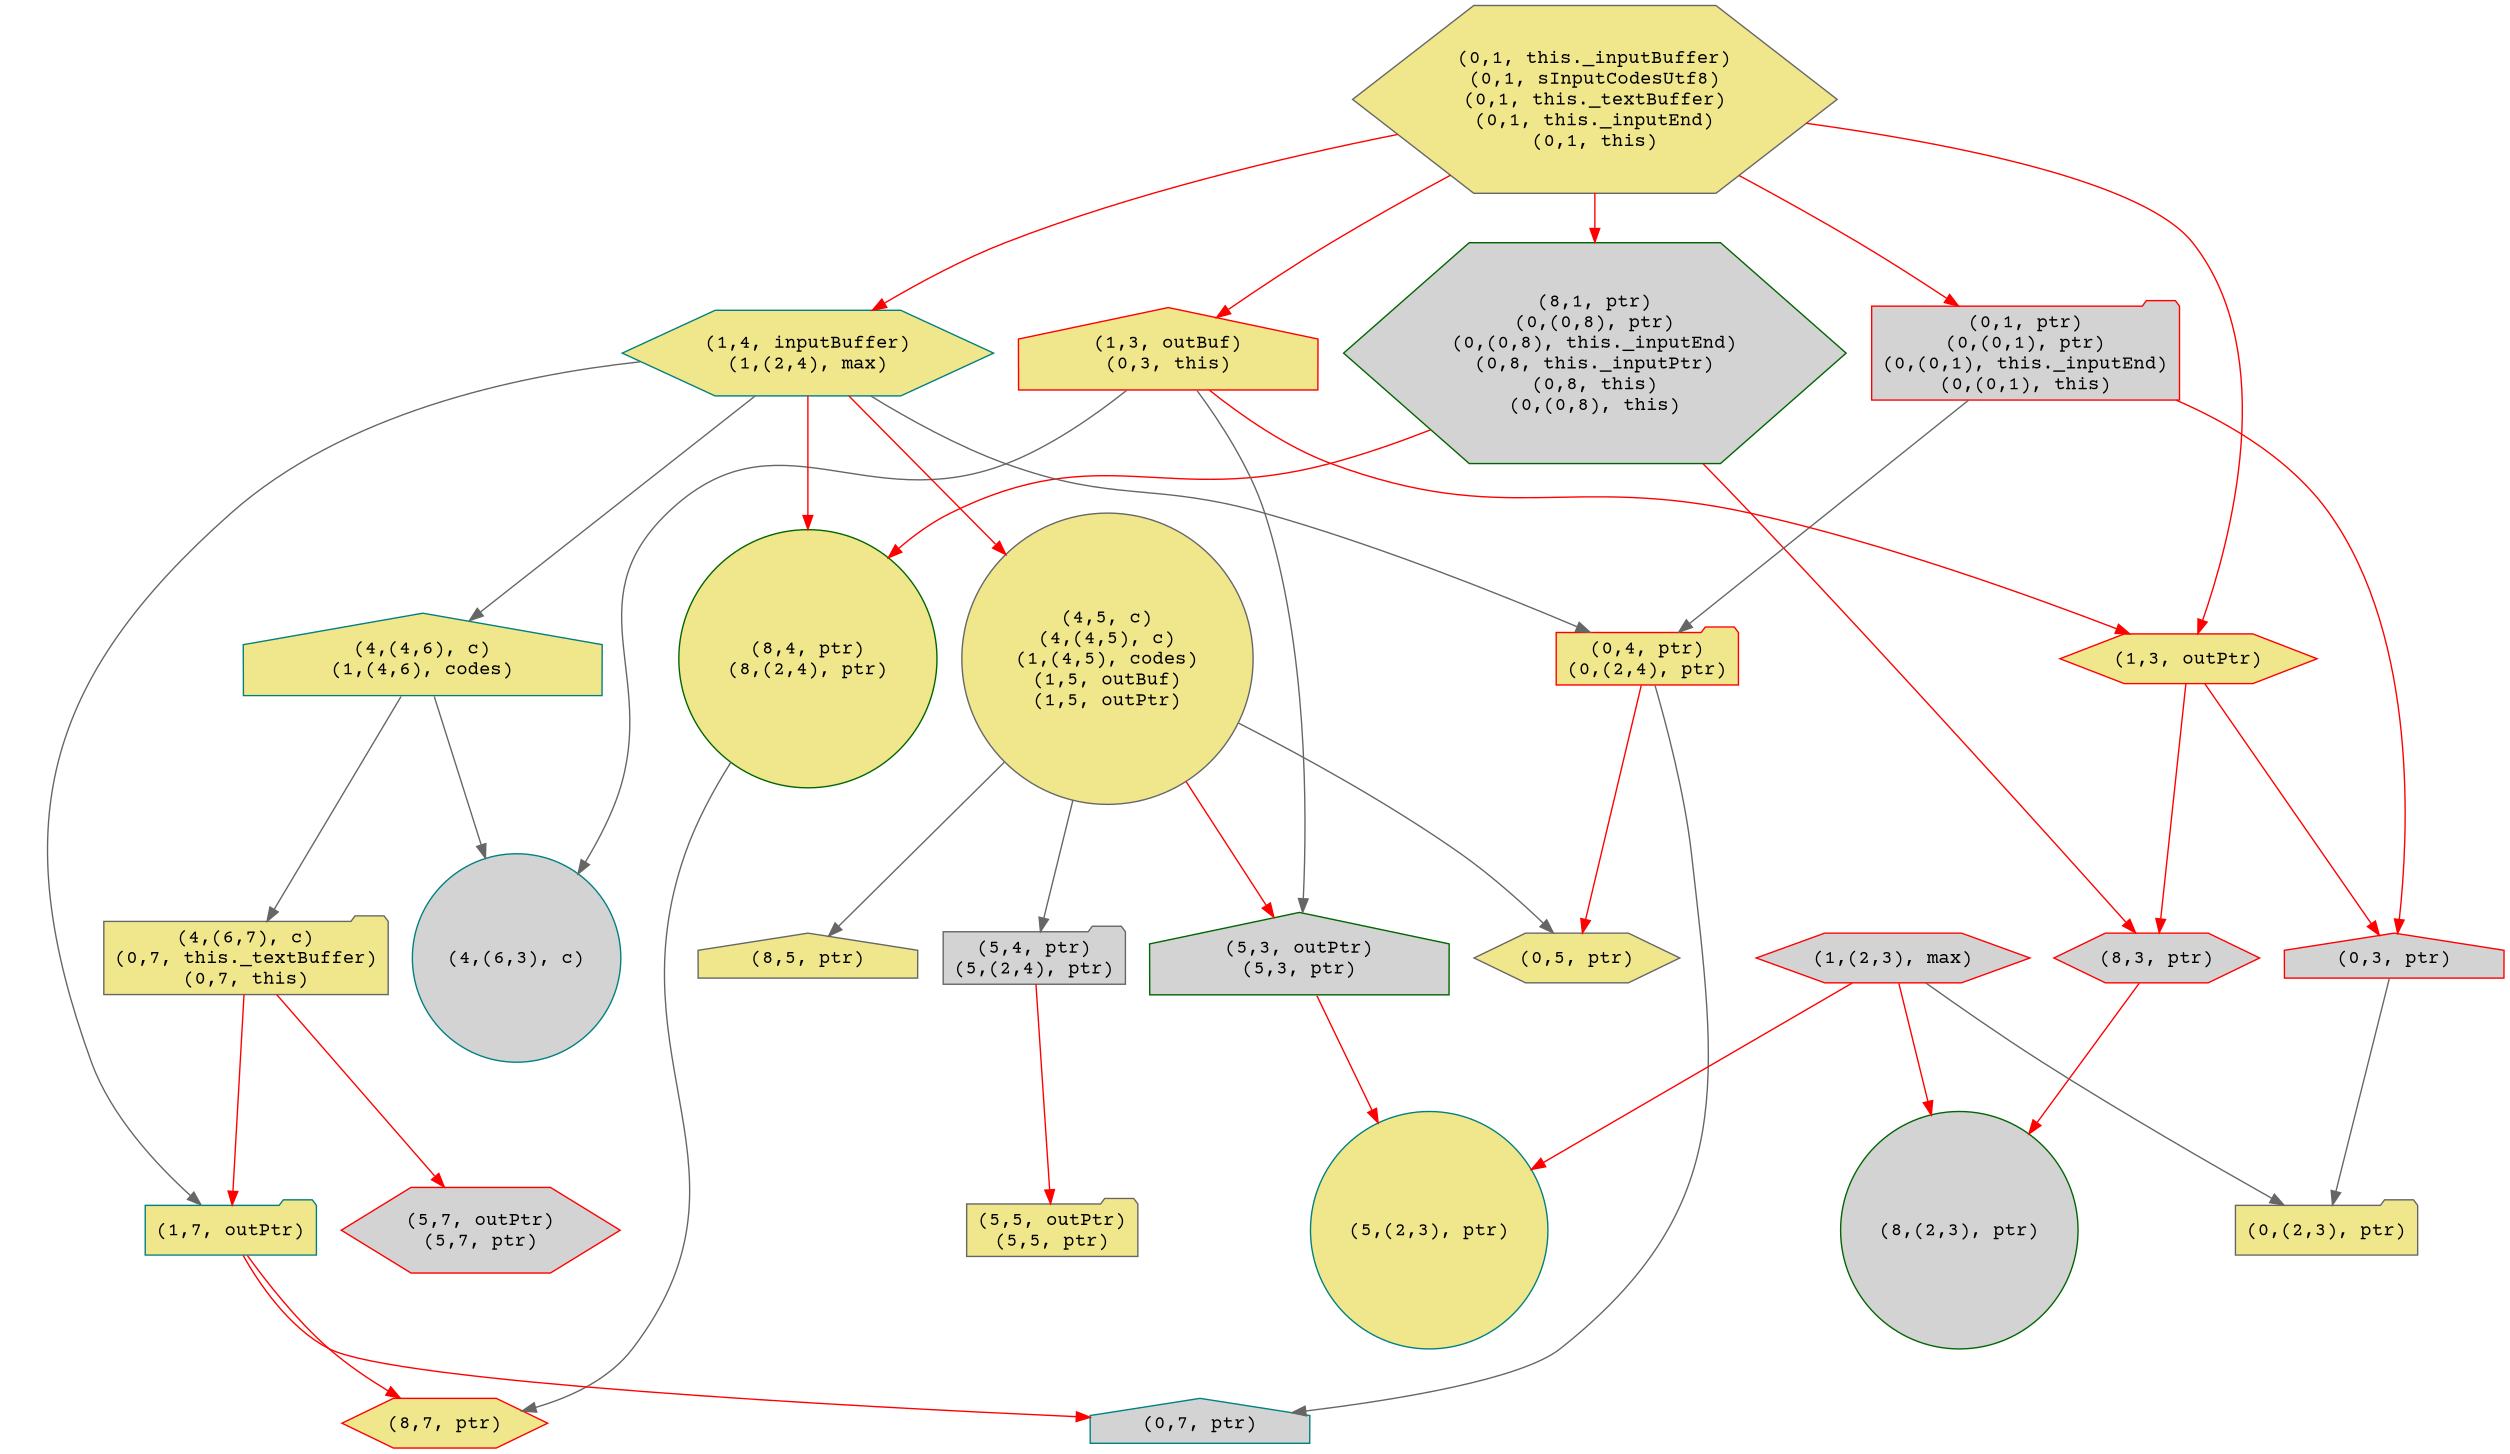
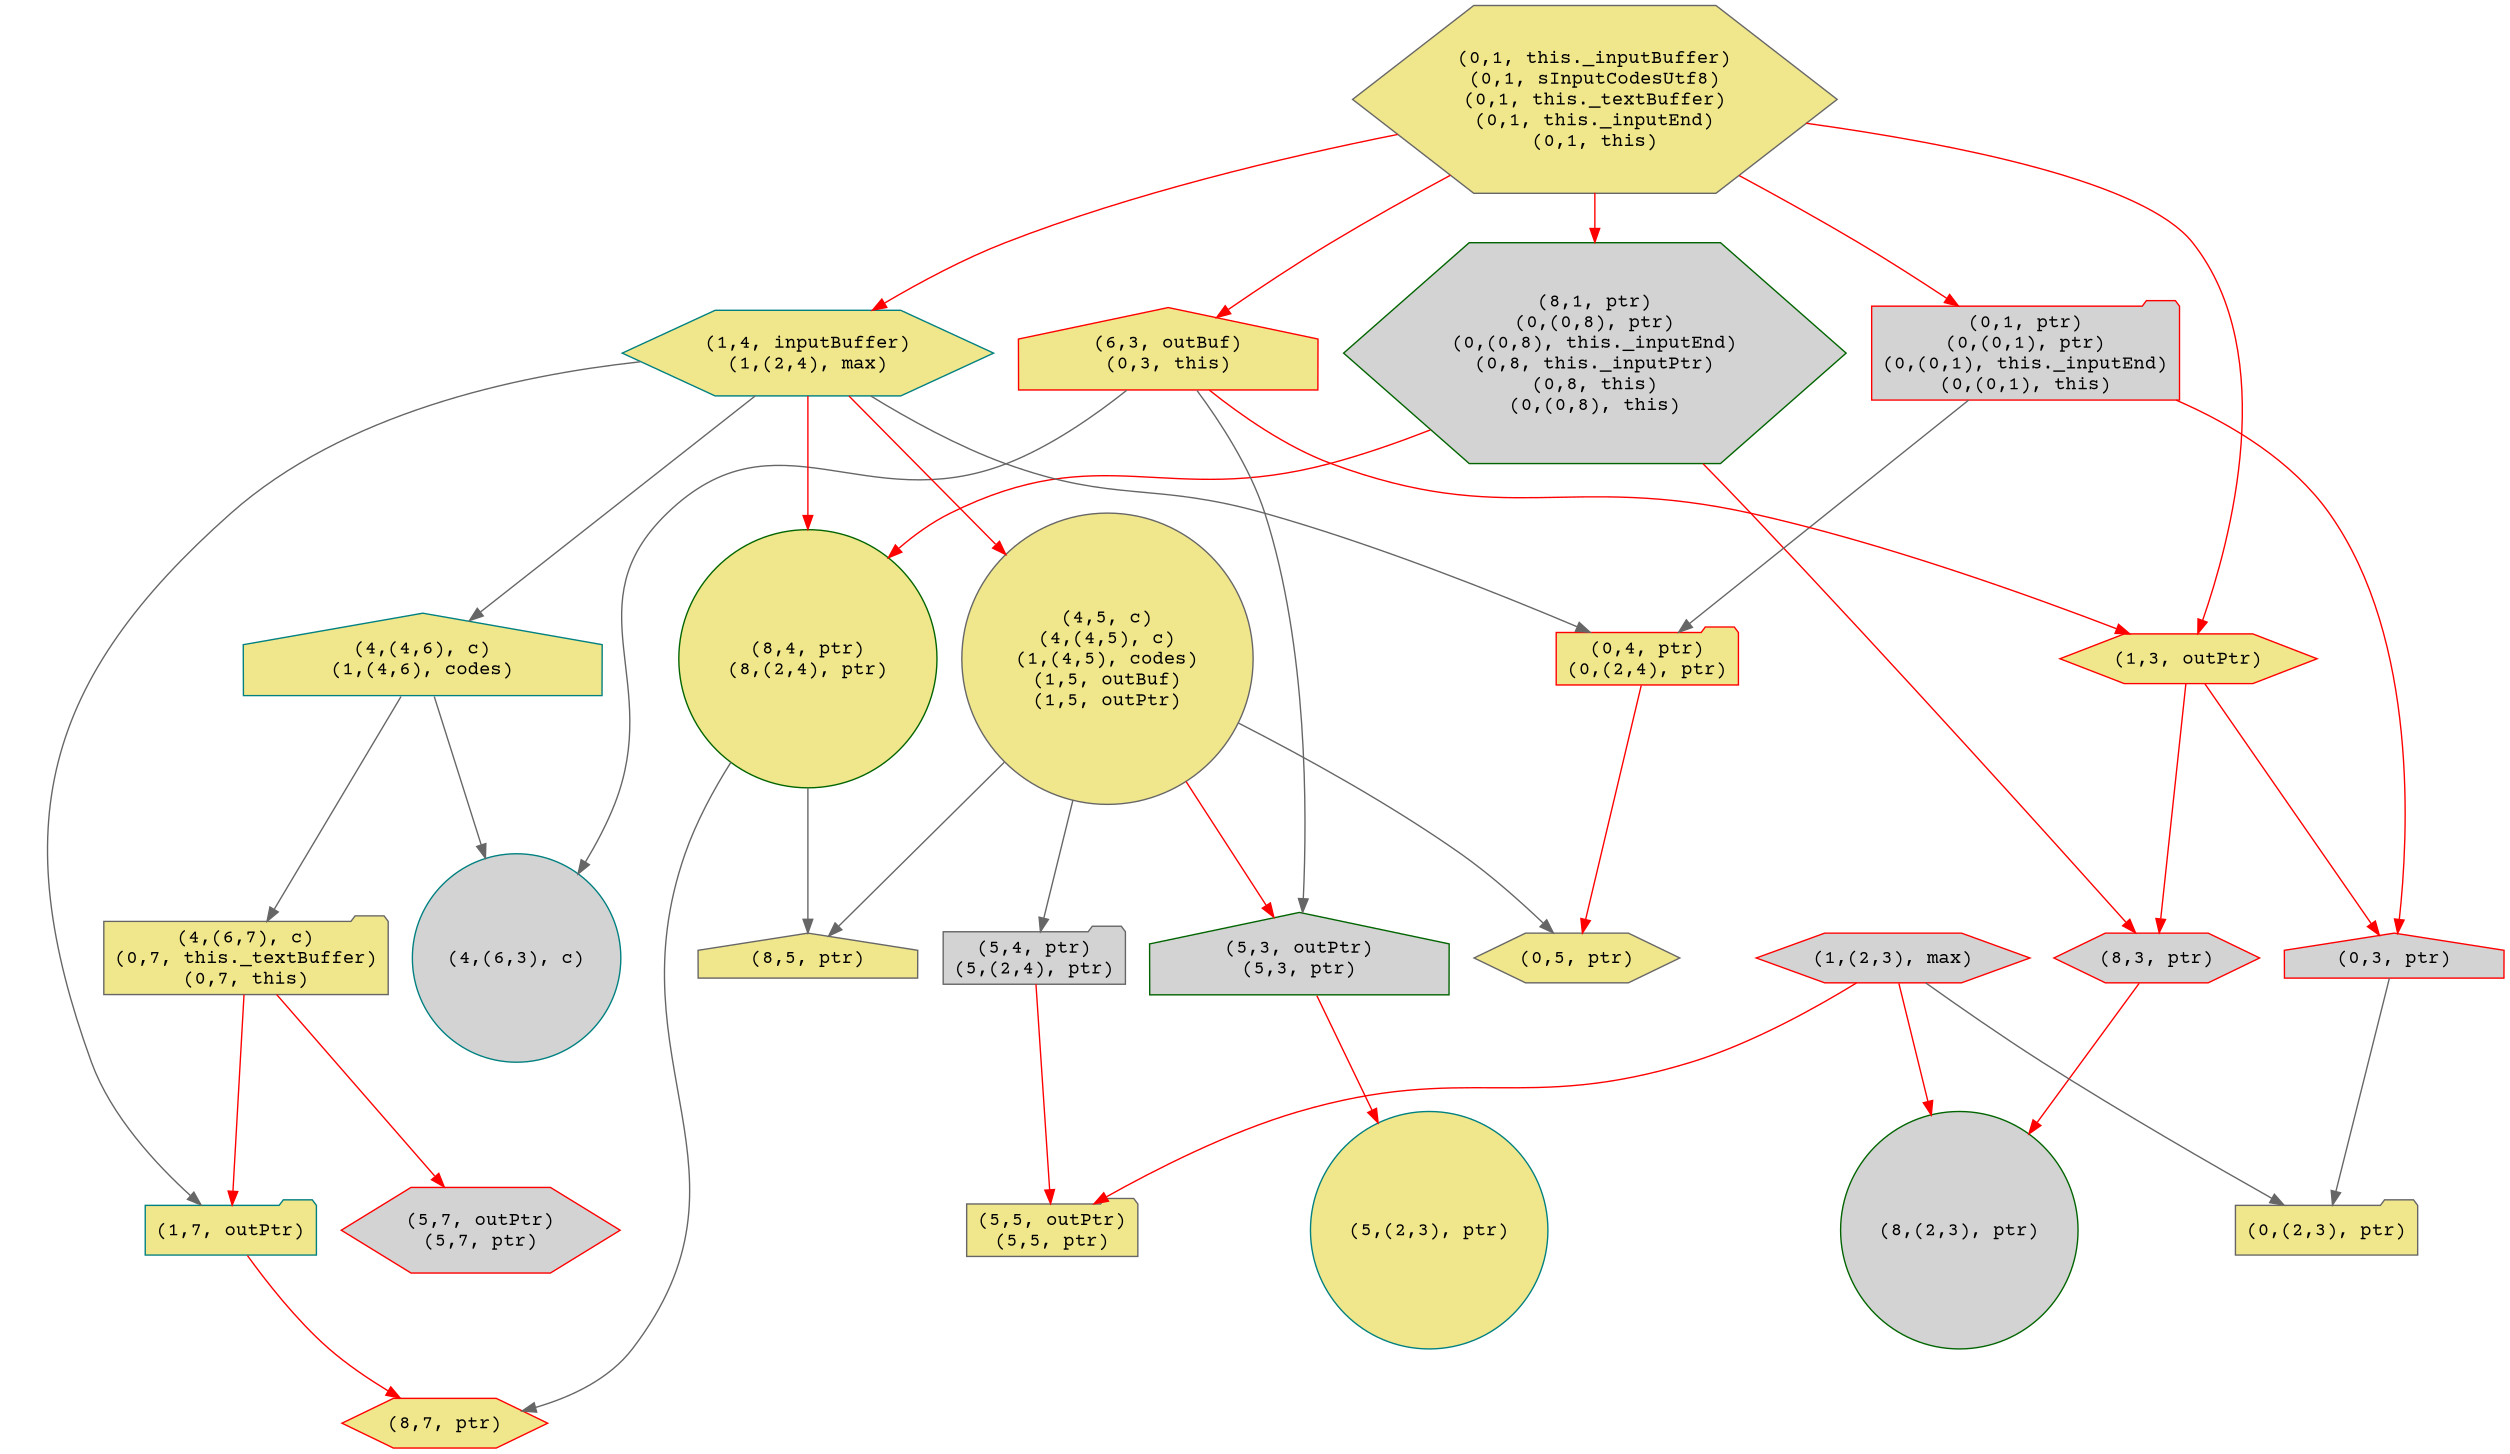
(1168, 353) -> (1168, 353)
none -> (808, 854)
(1698, 1073) -> (1482, 1088)
(1200, 1423) -> none
